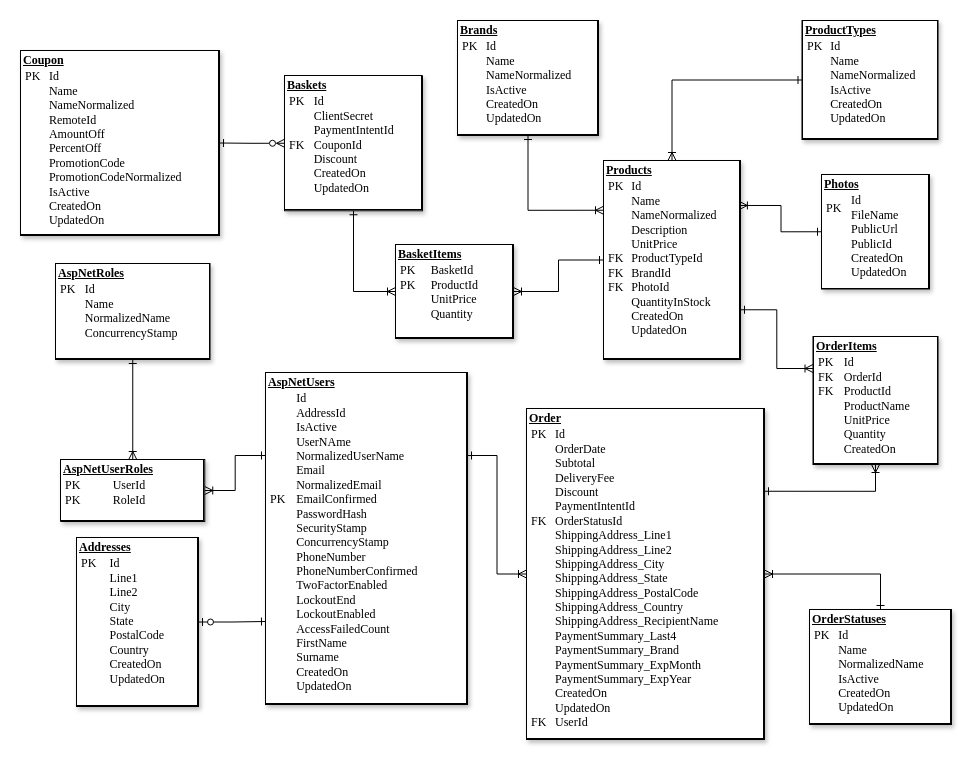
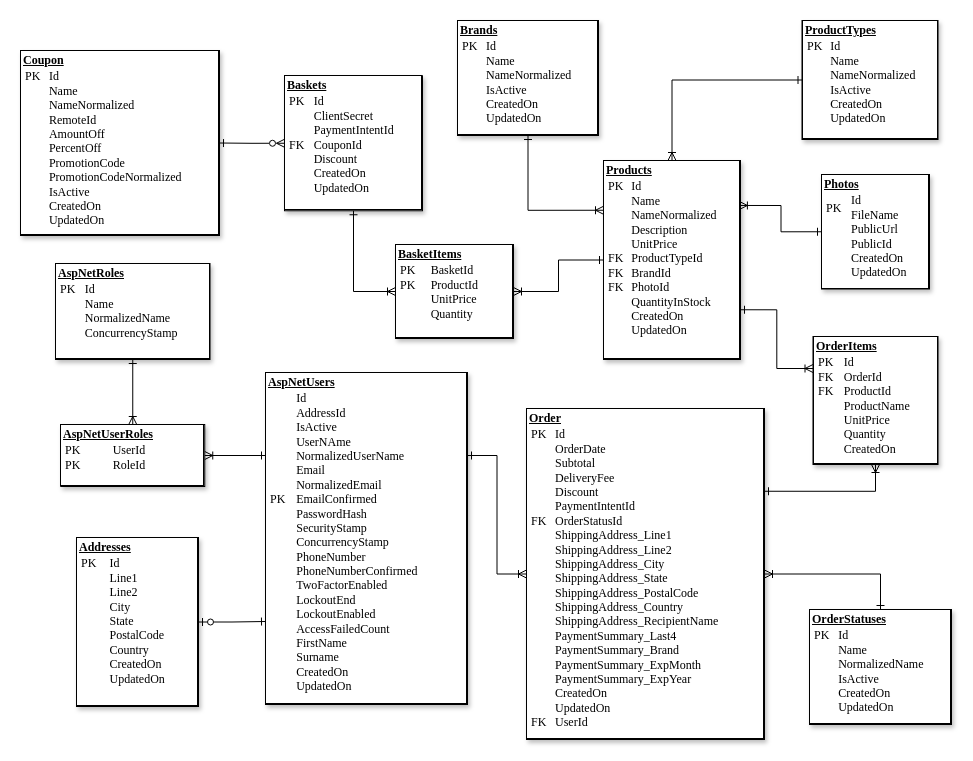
(133, 491) -> (133, 456)
